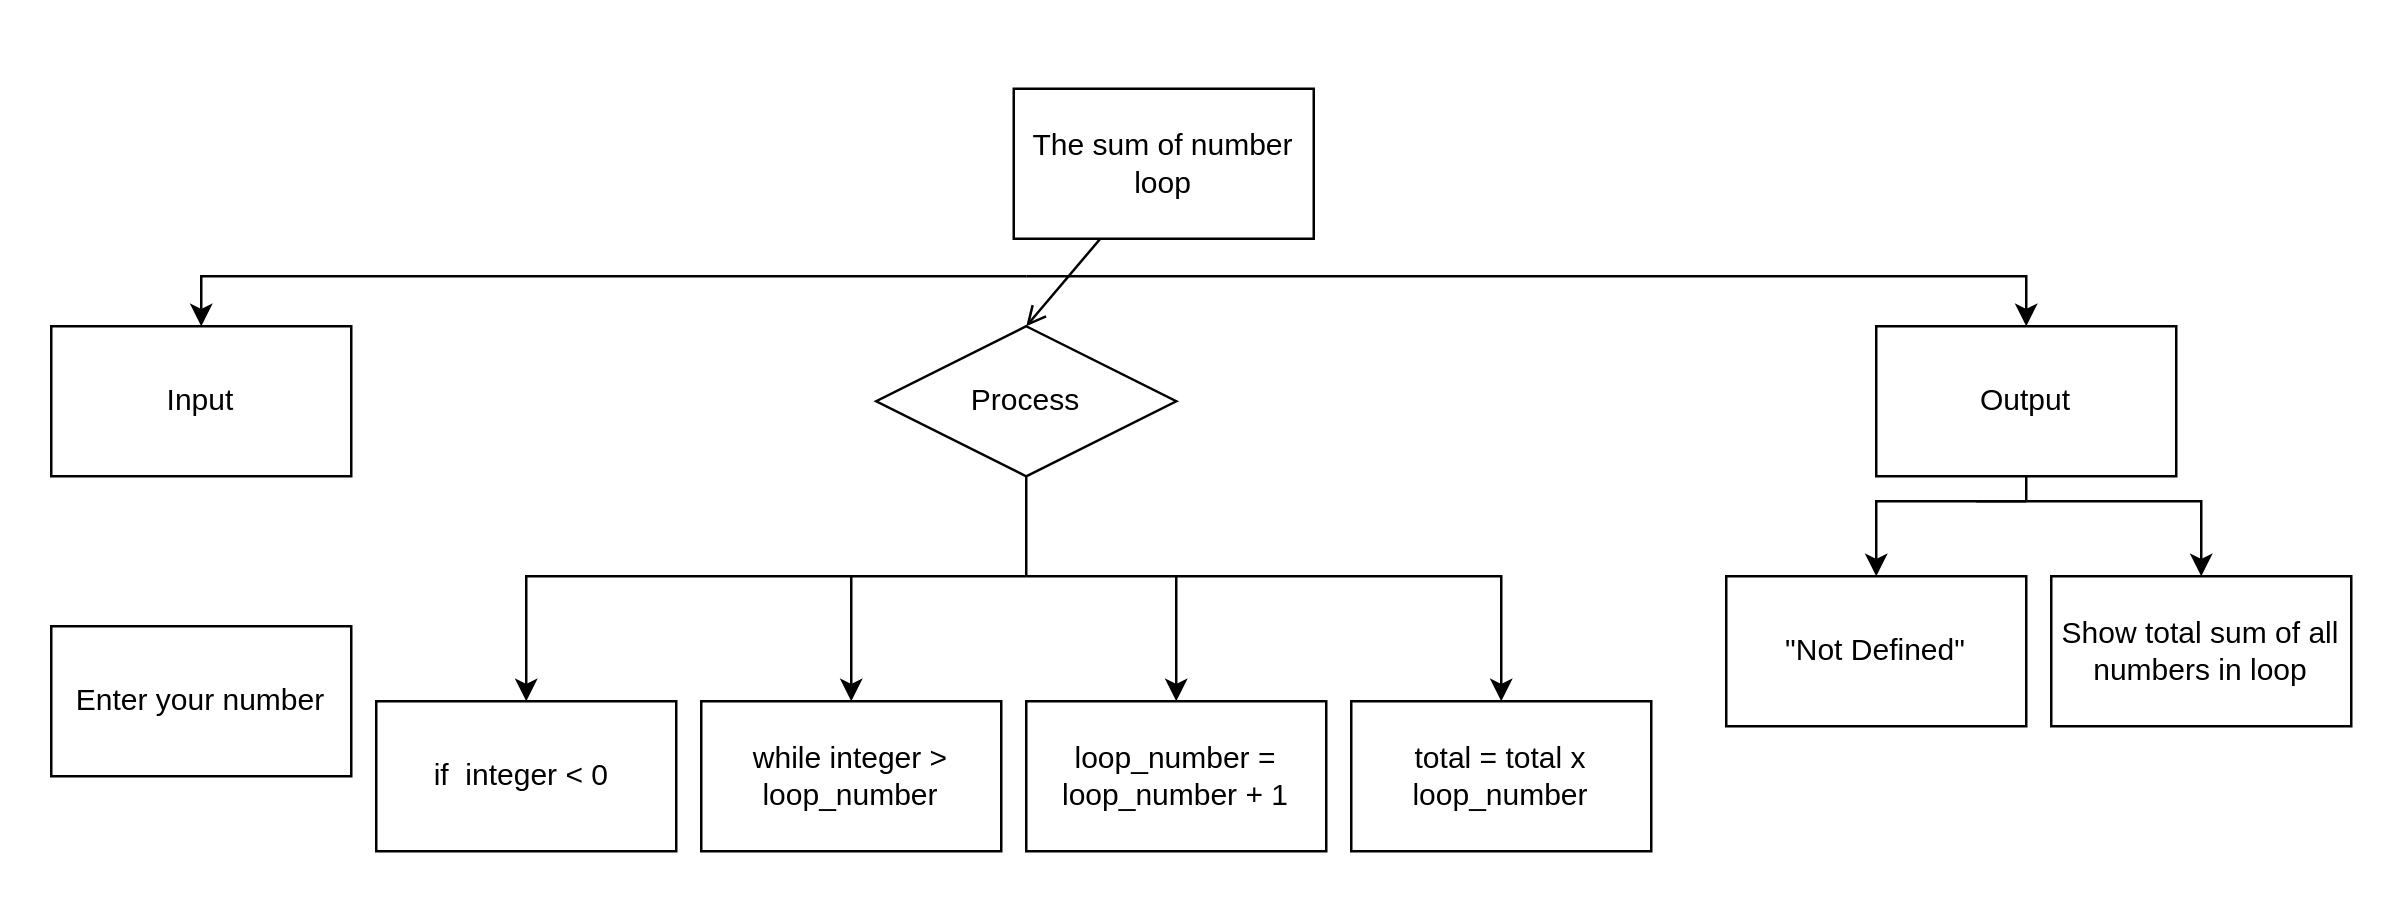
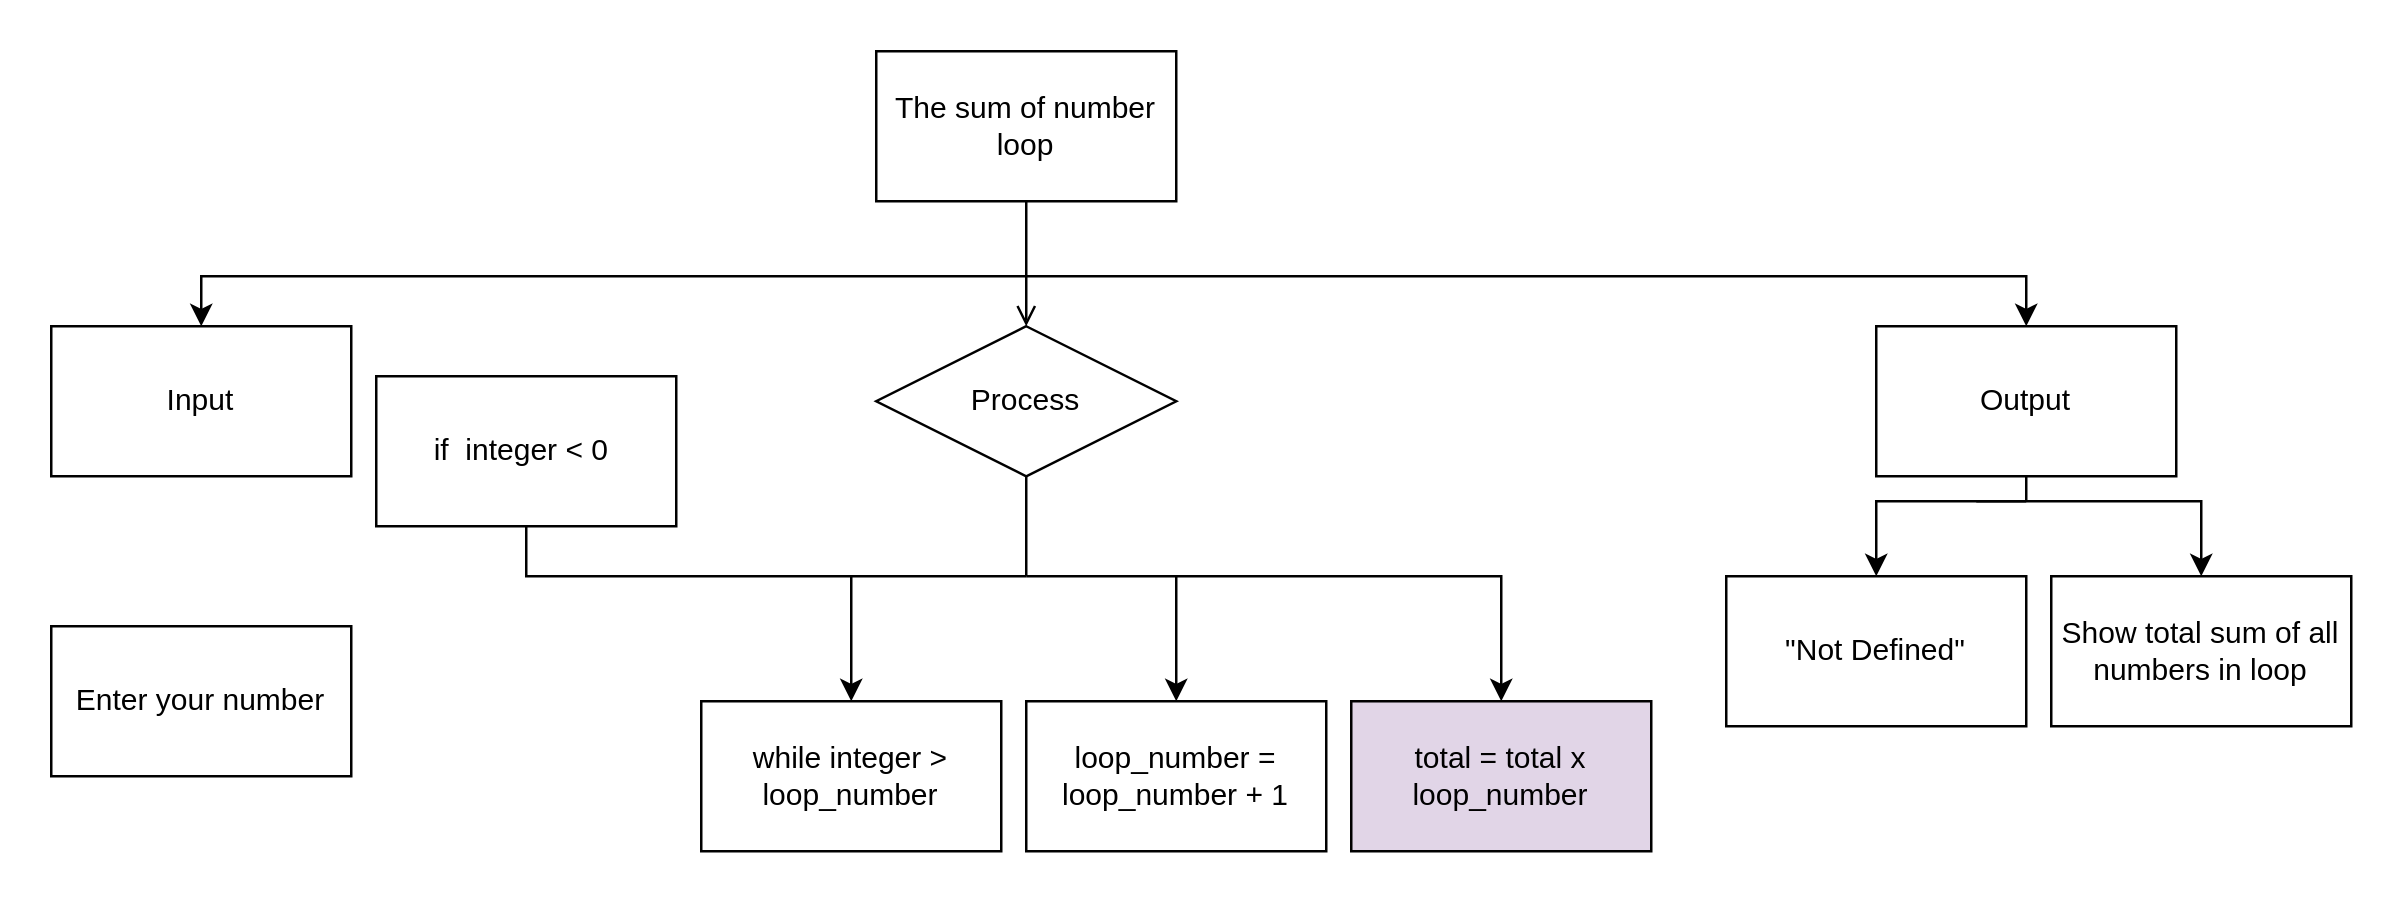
(1164, 164) -> (1026, 126)
(526, 776) -> (526, 451)
(1501, 776) -> (1501, 776)
